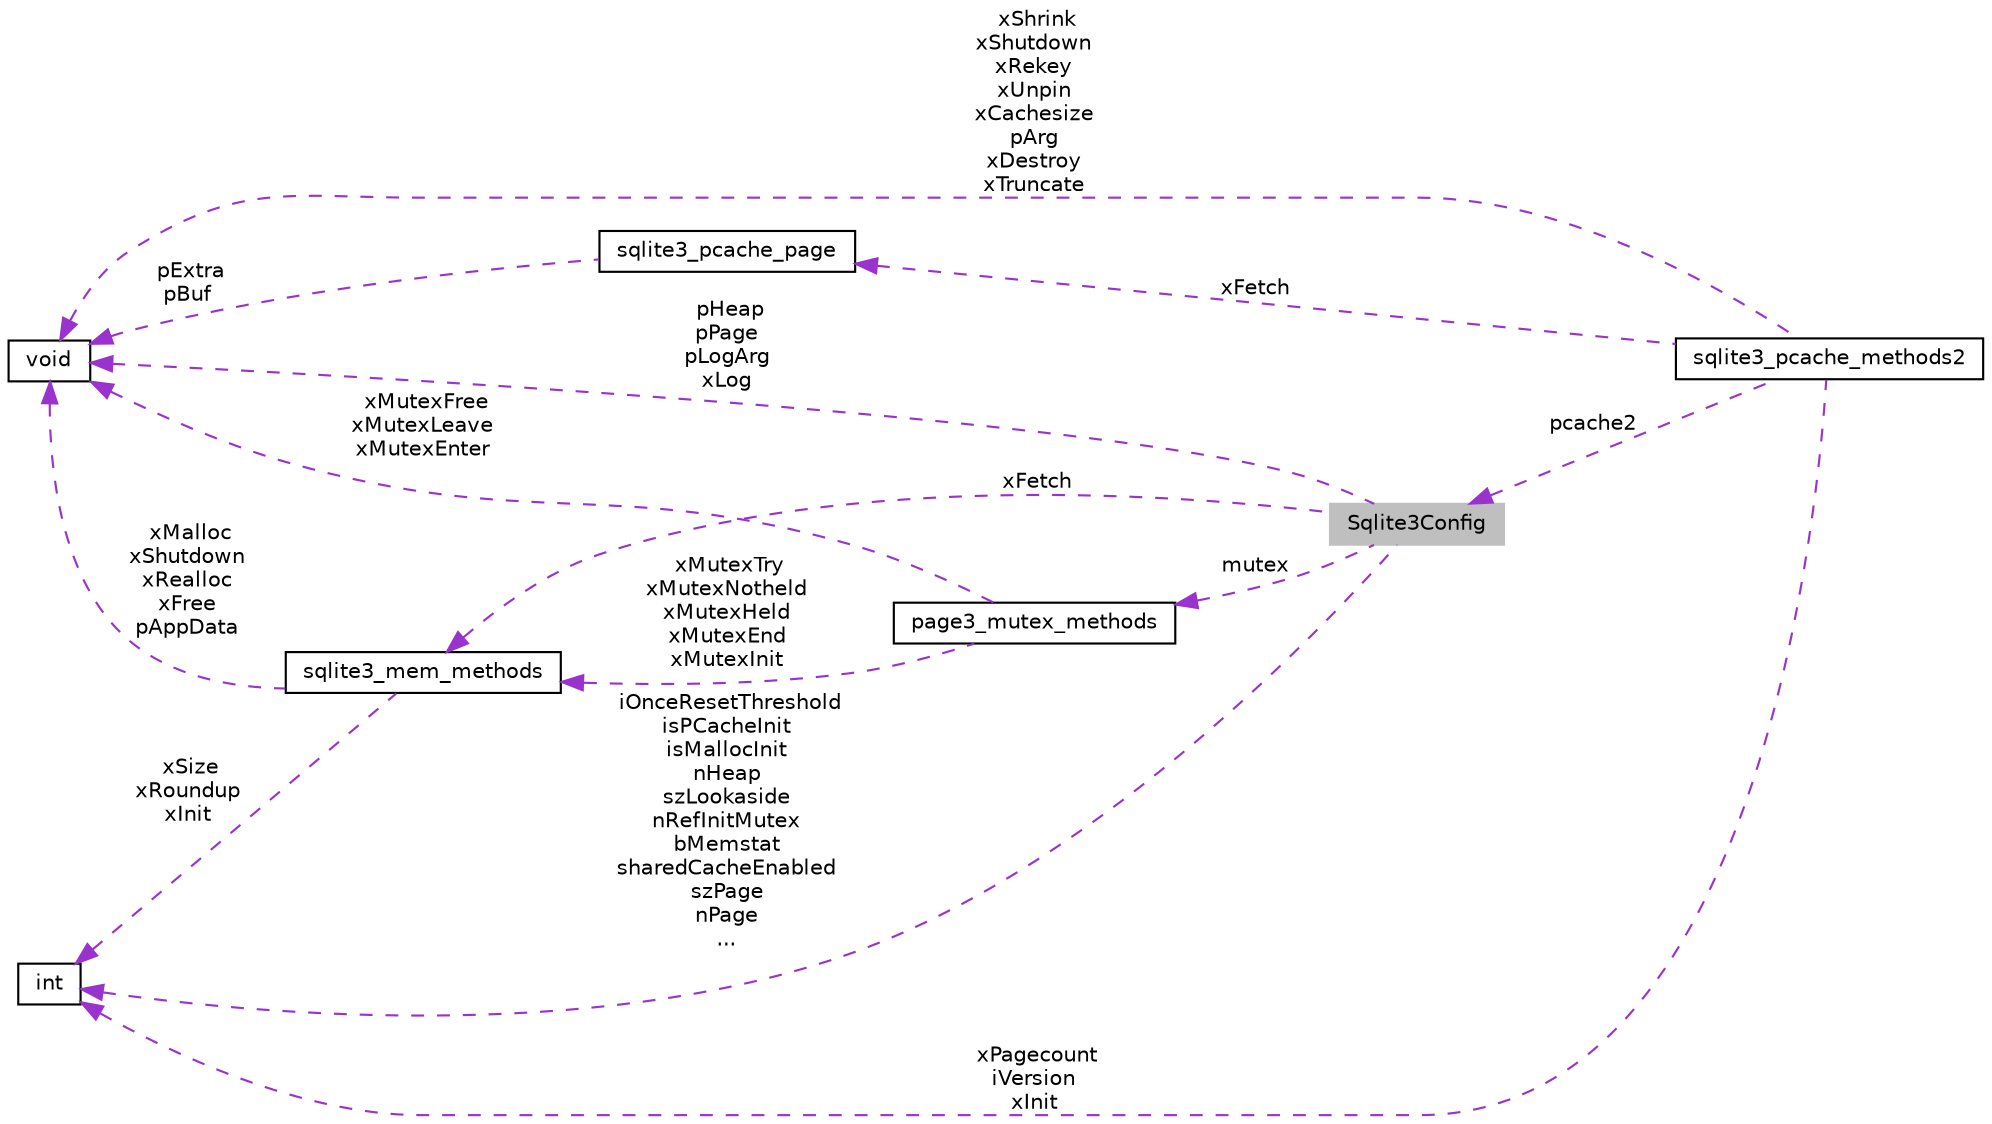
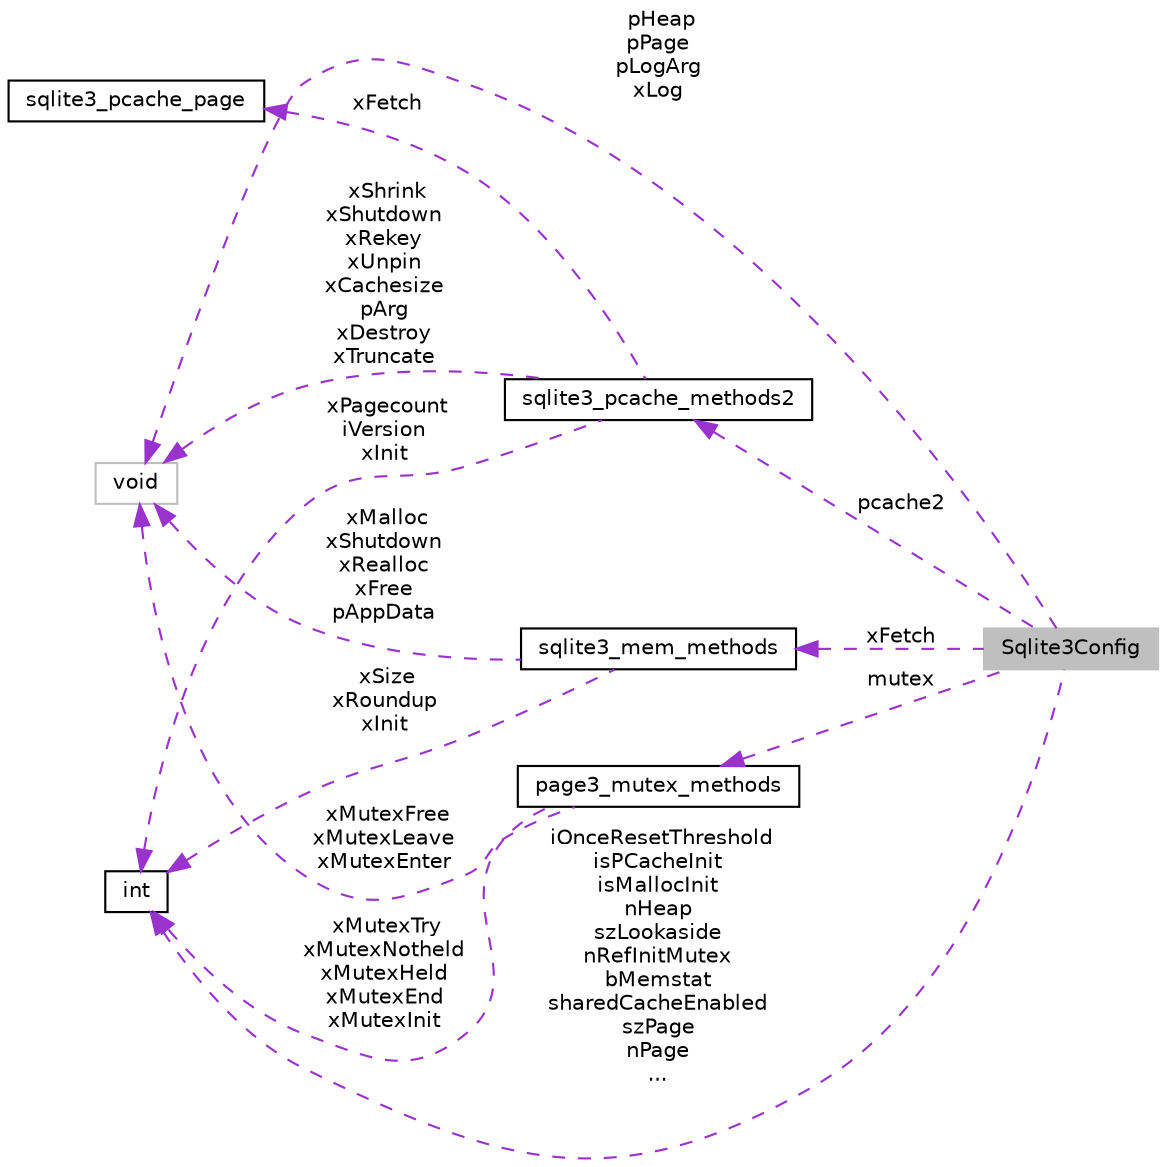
(353, 287) -> none
(49, 361) -> (136, 483)
(1634, 437) -> (874, 530)
(781, 680) -> (431, 1054)
